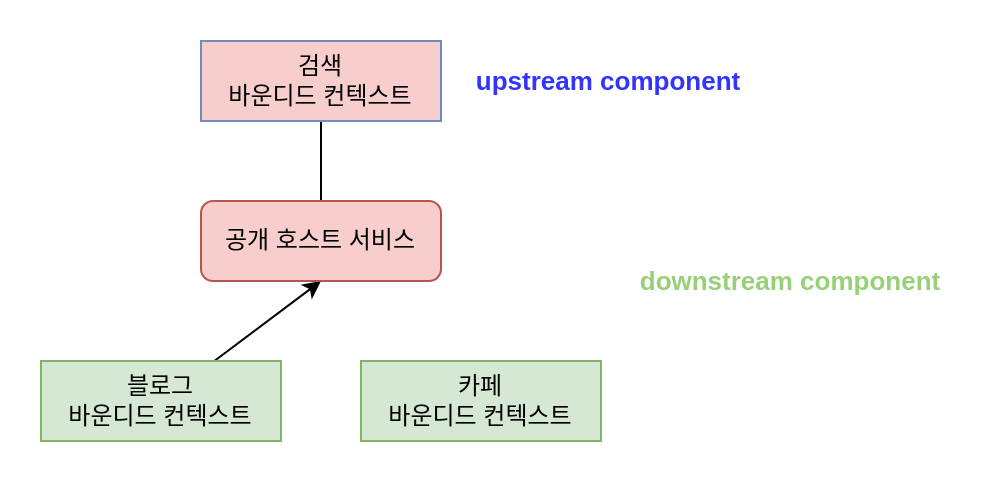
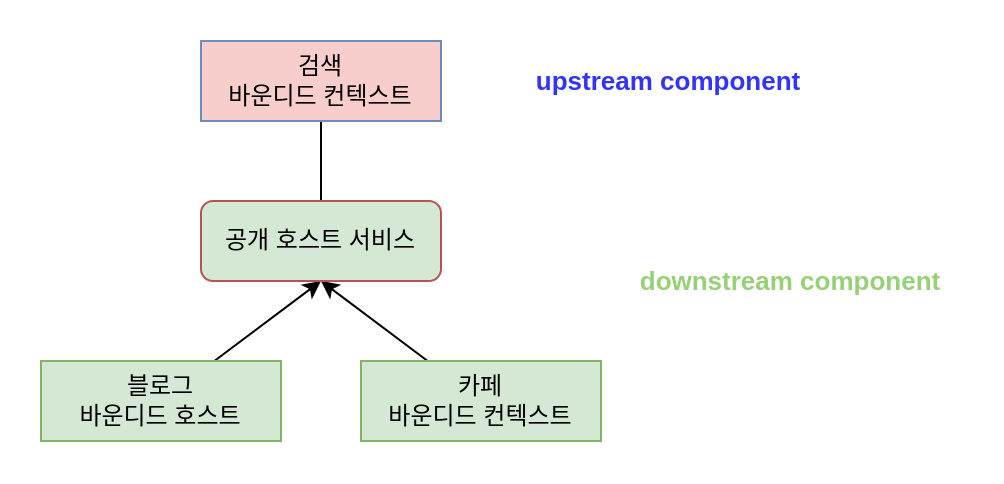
(609, 81) -> (669, 81)
(321, 241) -> (321, 241)
none -> (379, 325)
(161, 401) -> (161, 401)
